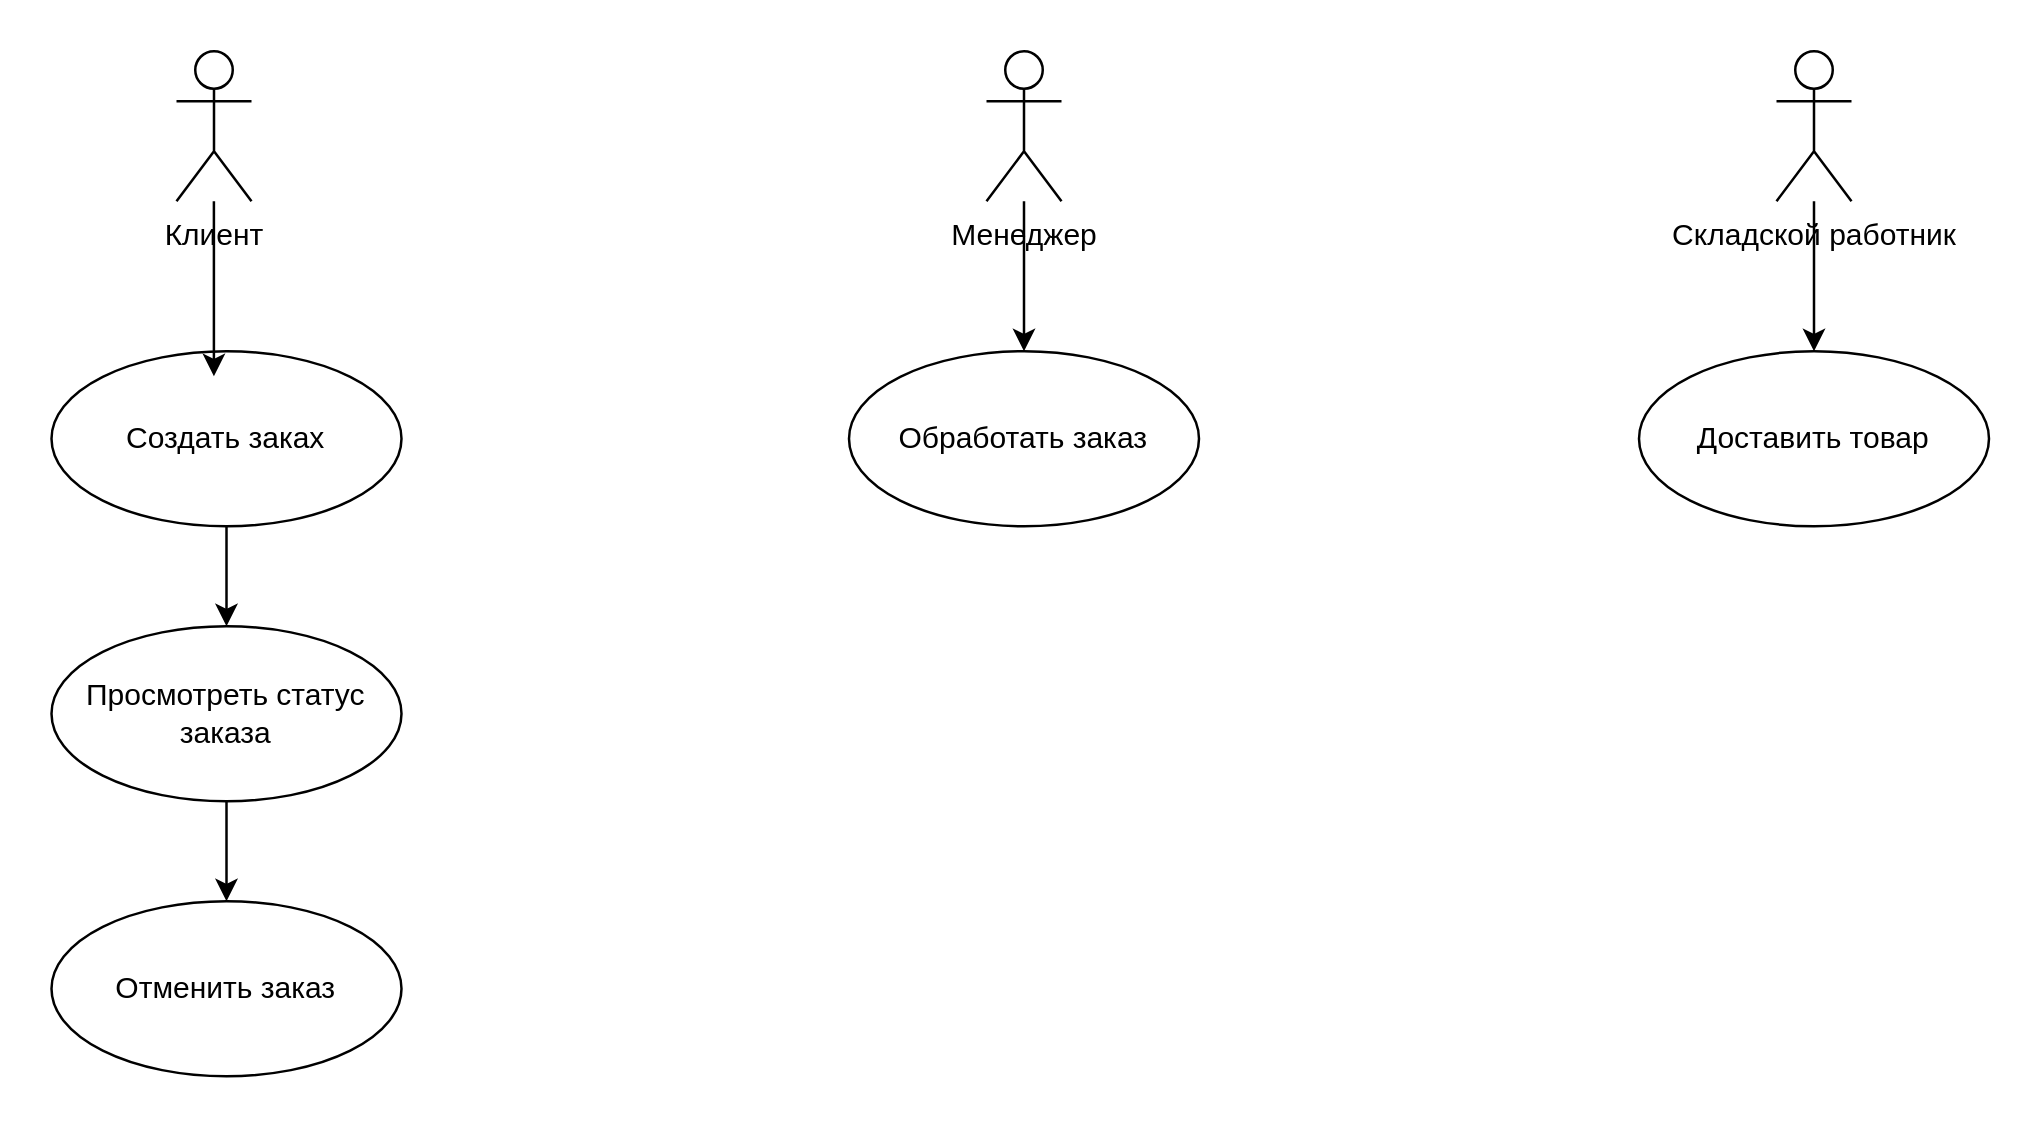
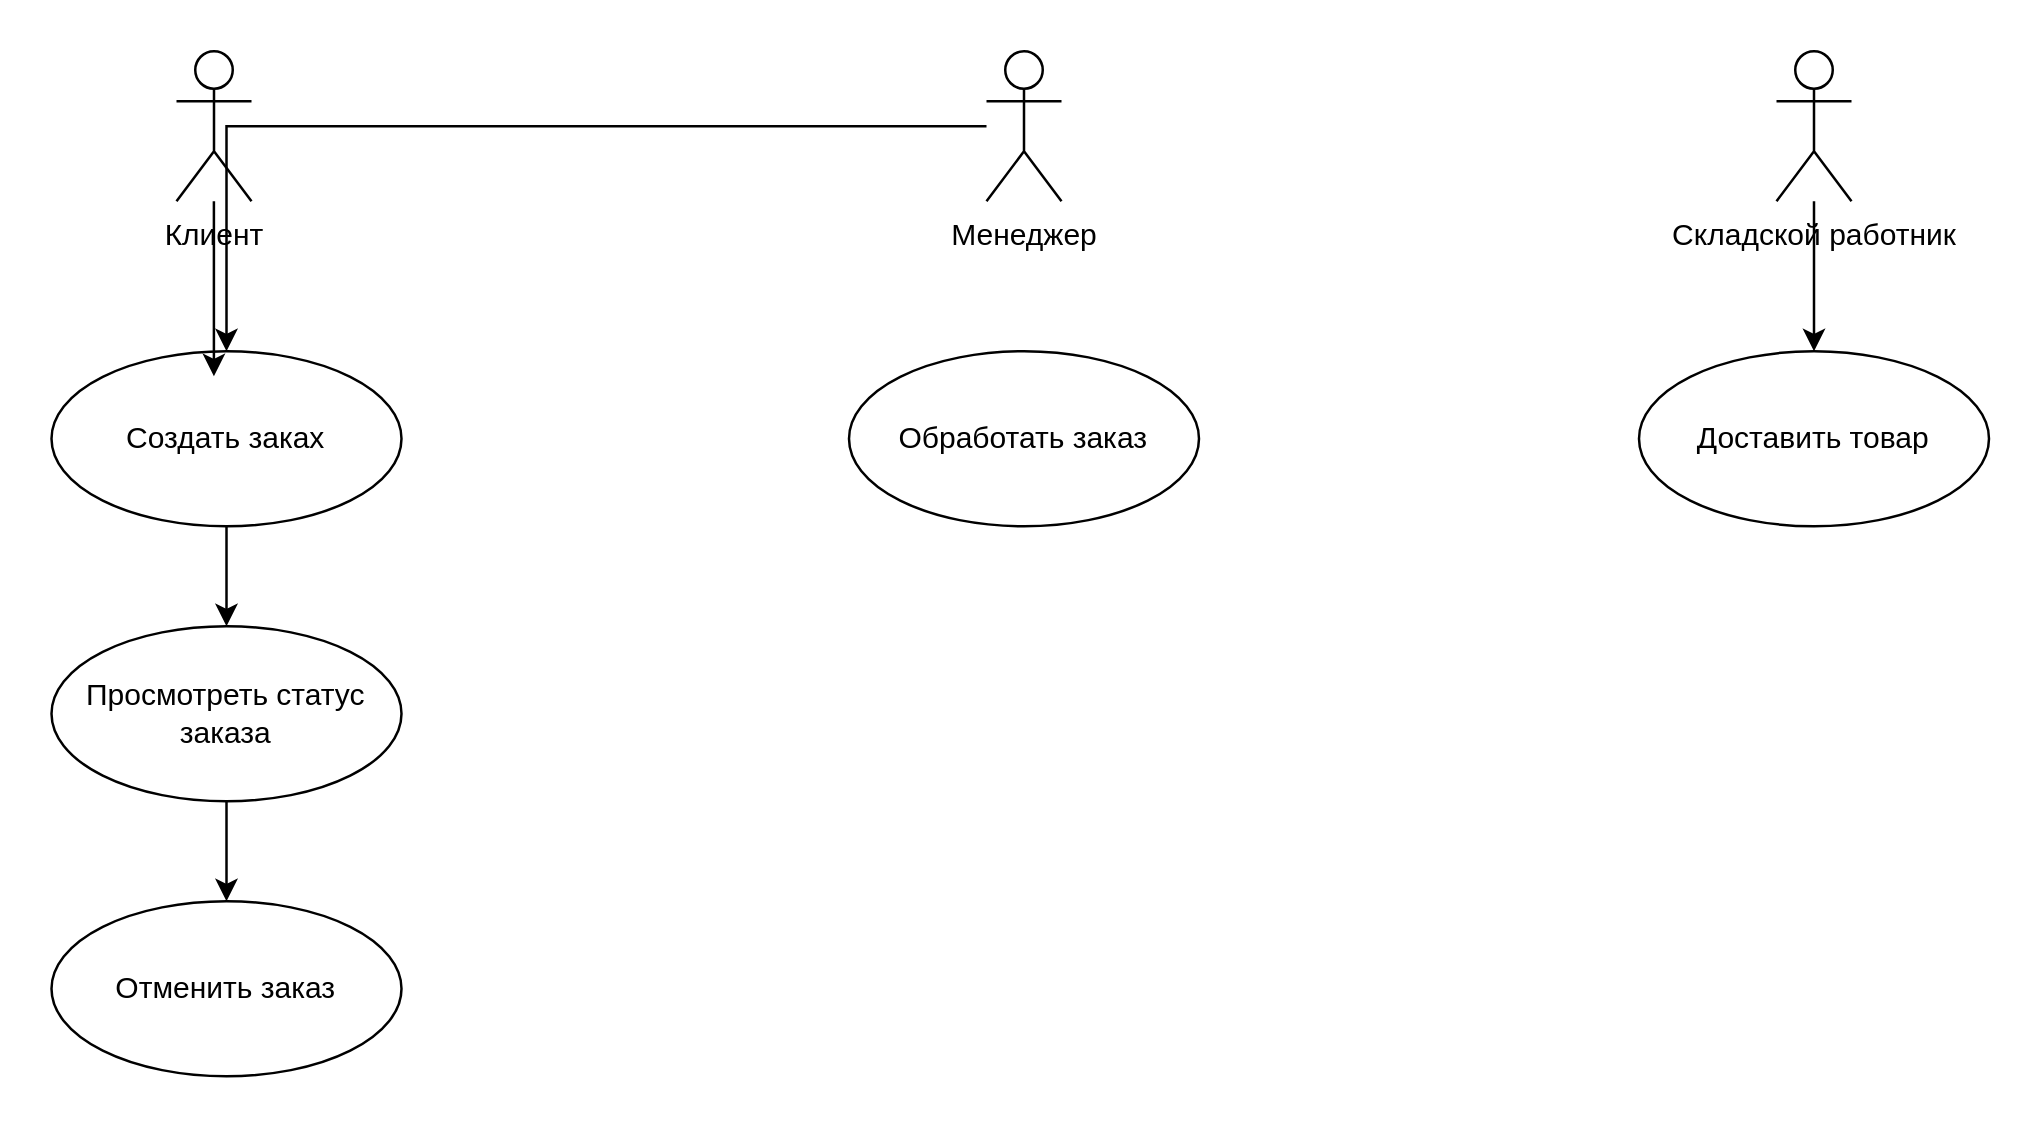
(1024, 268) -> (612, 126)
